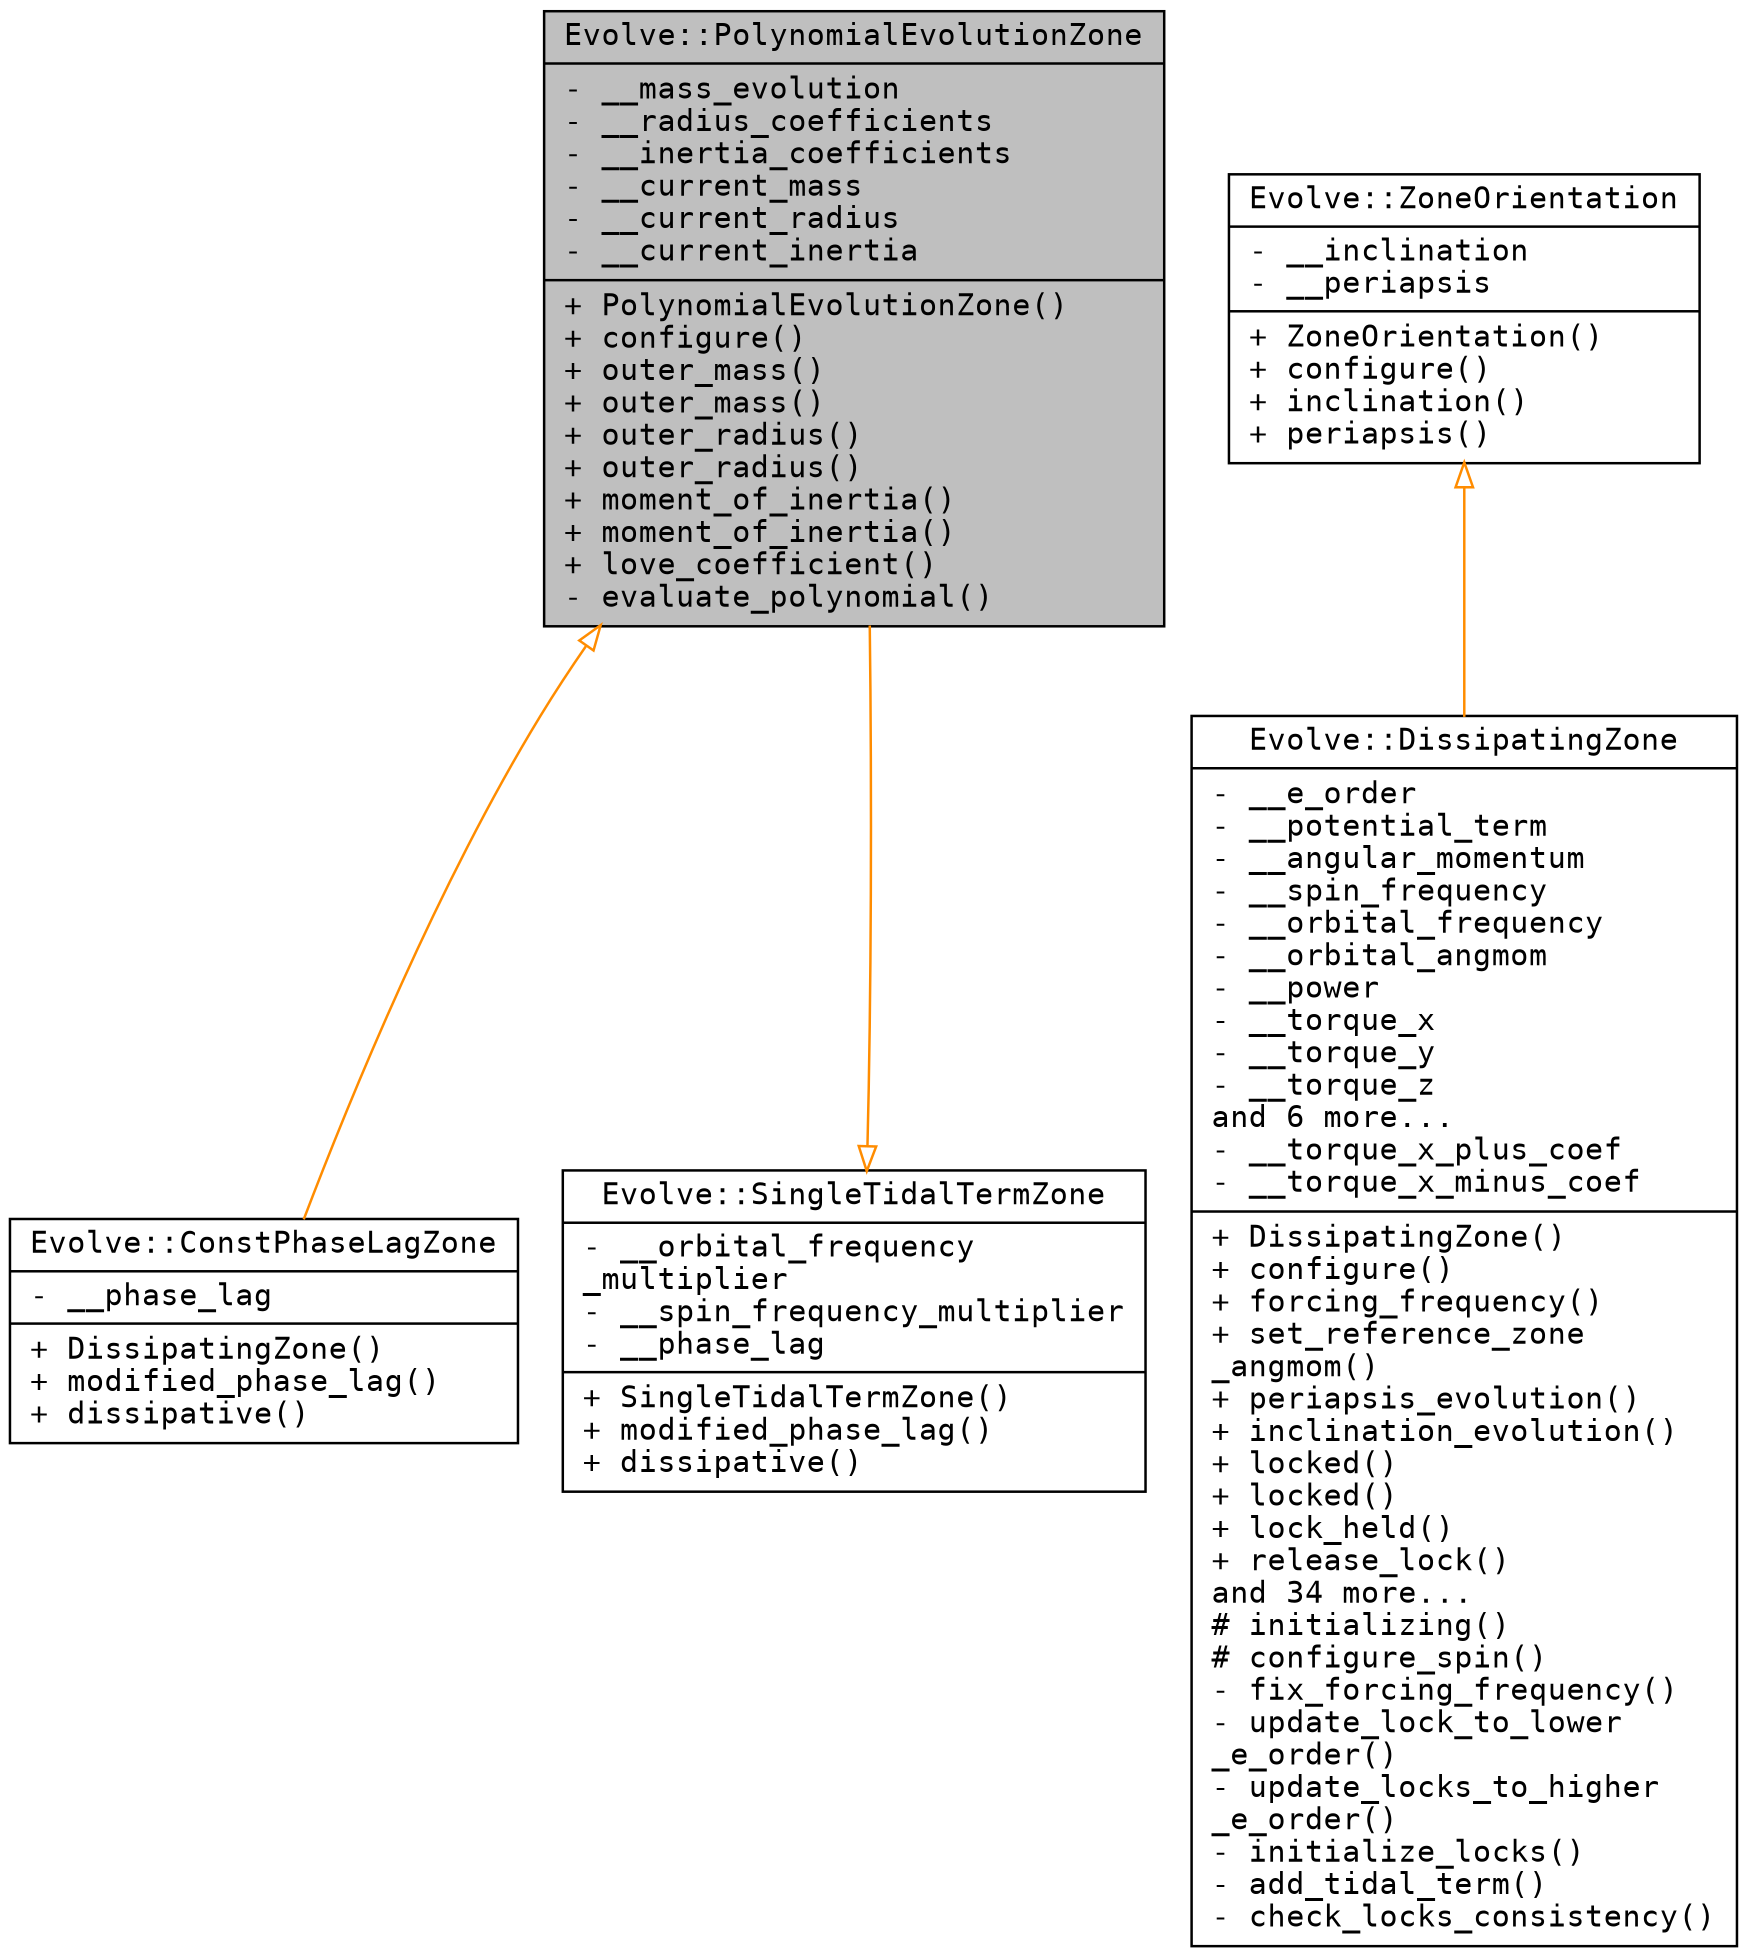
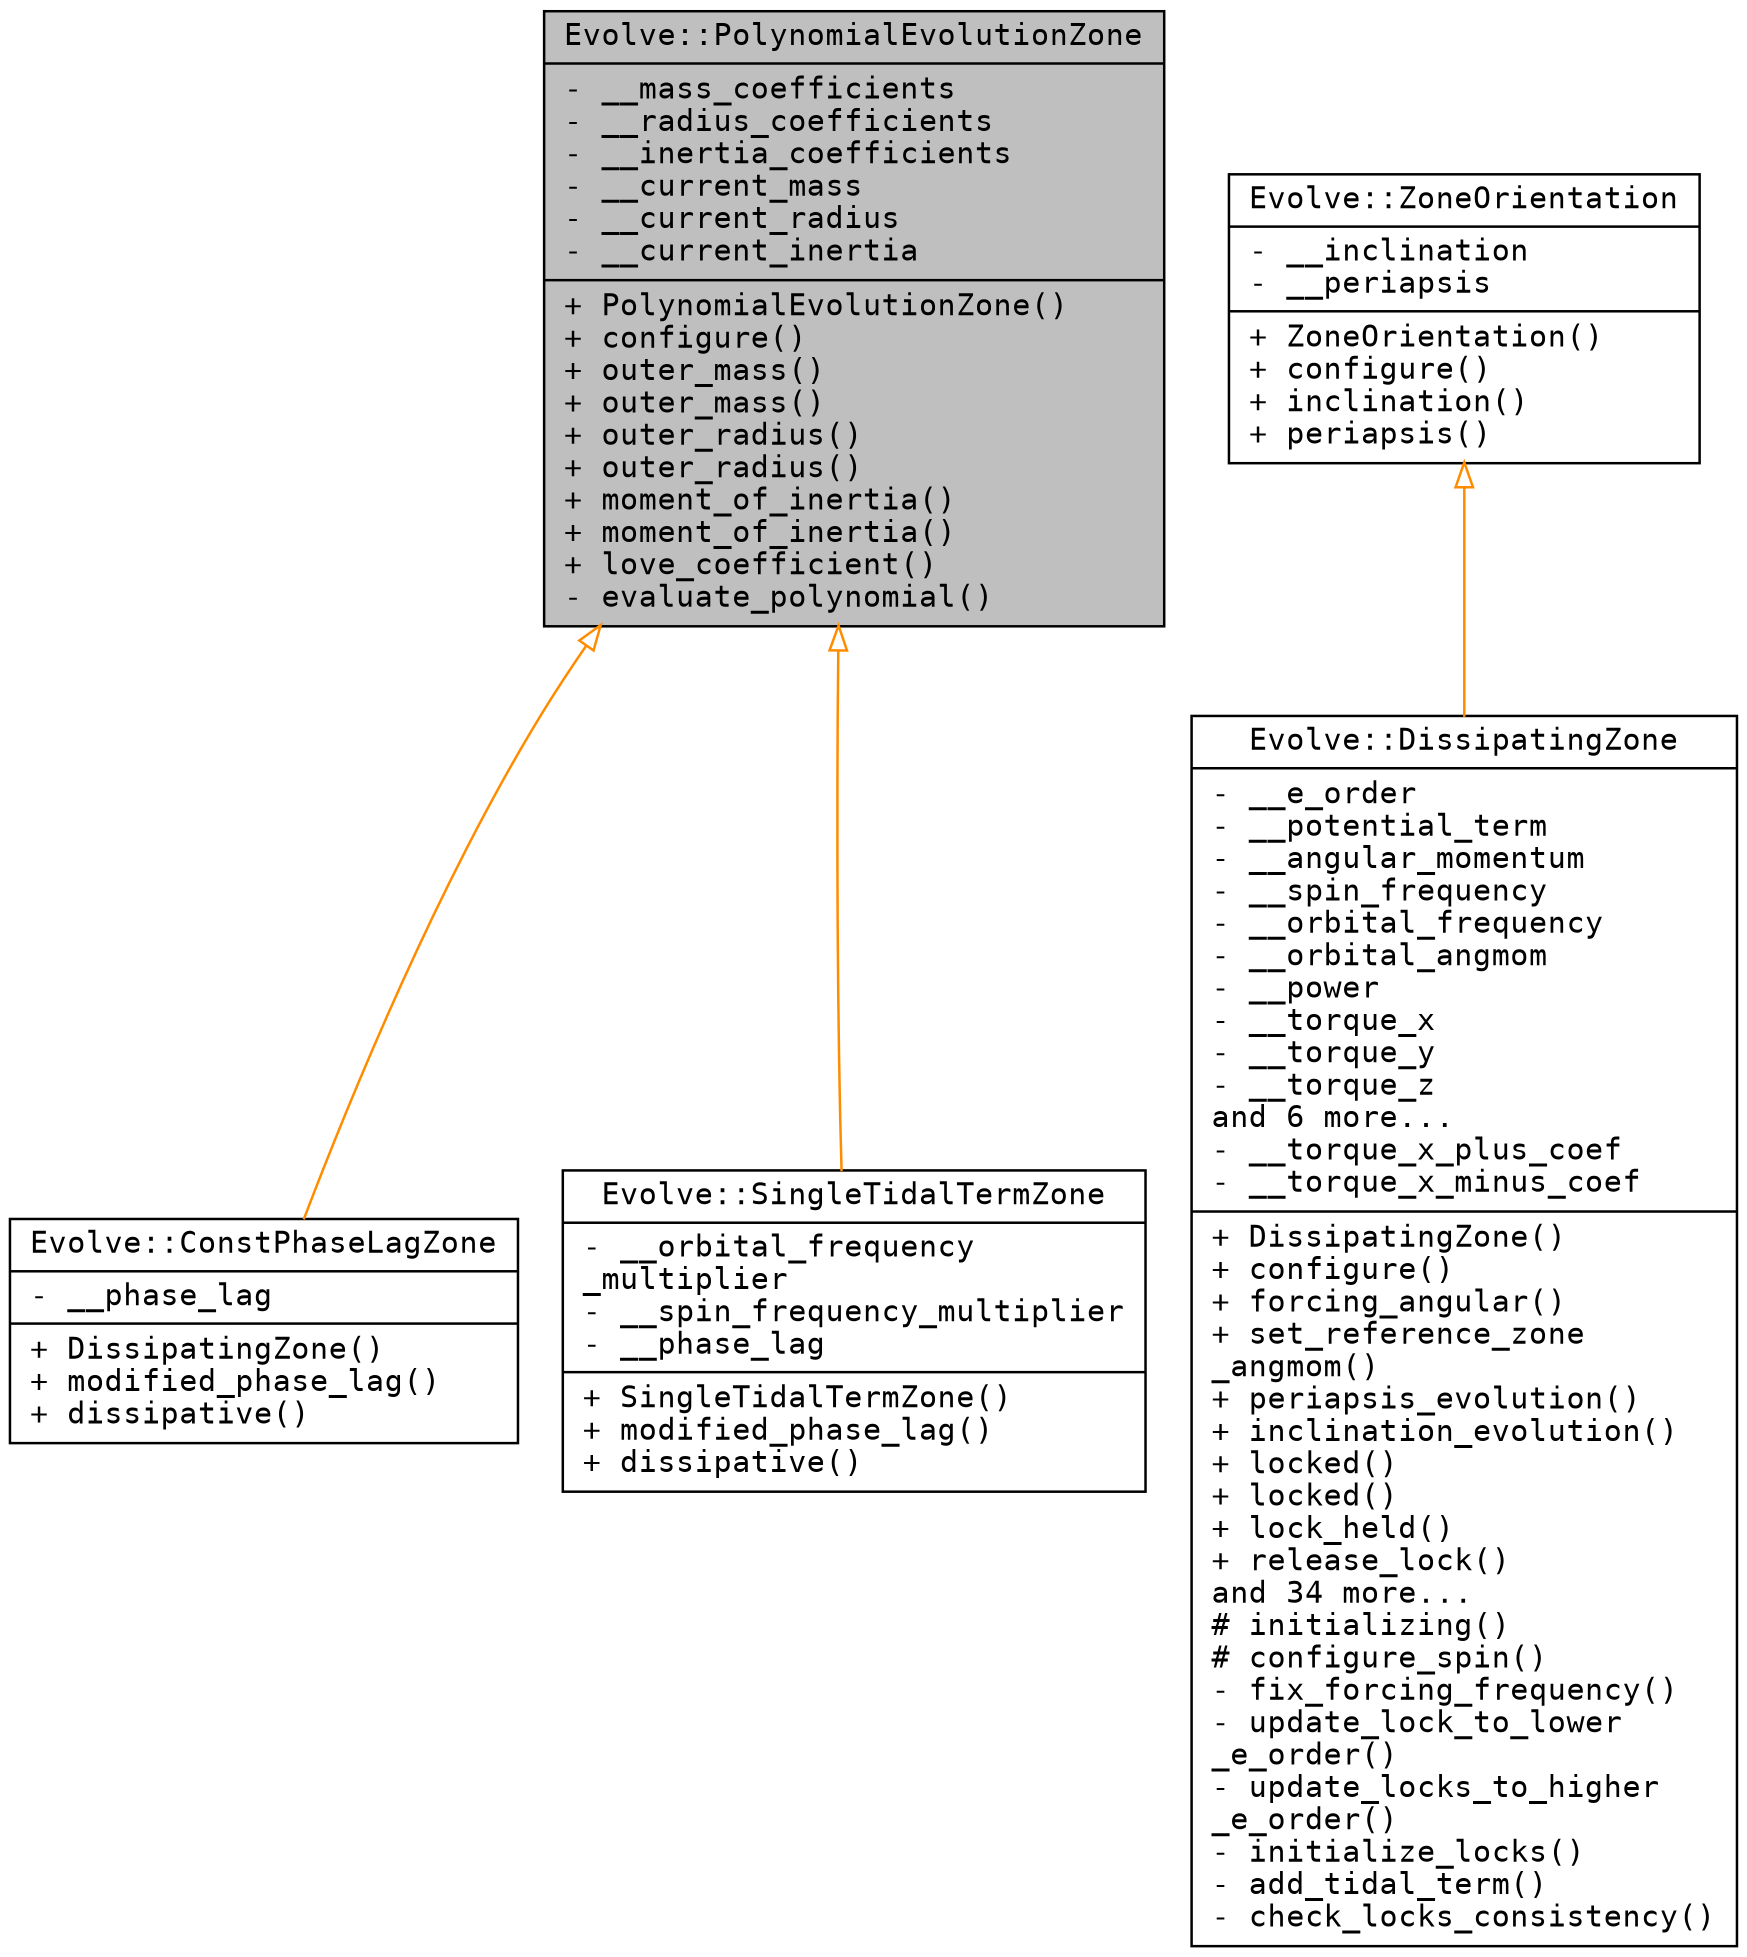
(733, 90) -> (761, 90)
(871, 886) -> (838, 911)
(1408, 1302) -> (1390, 1302)
